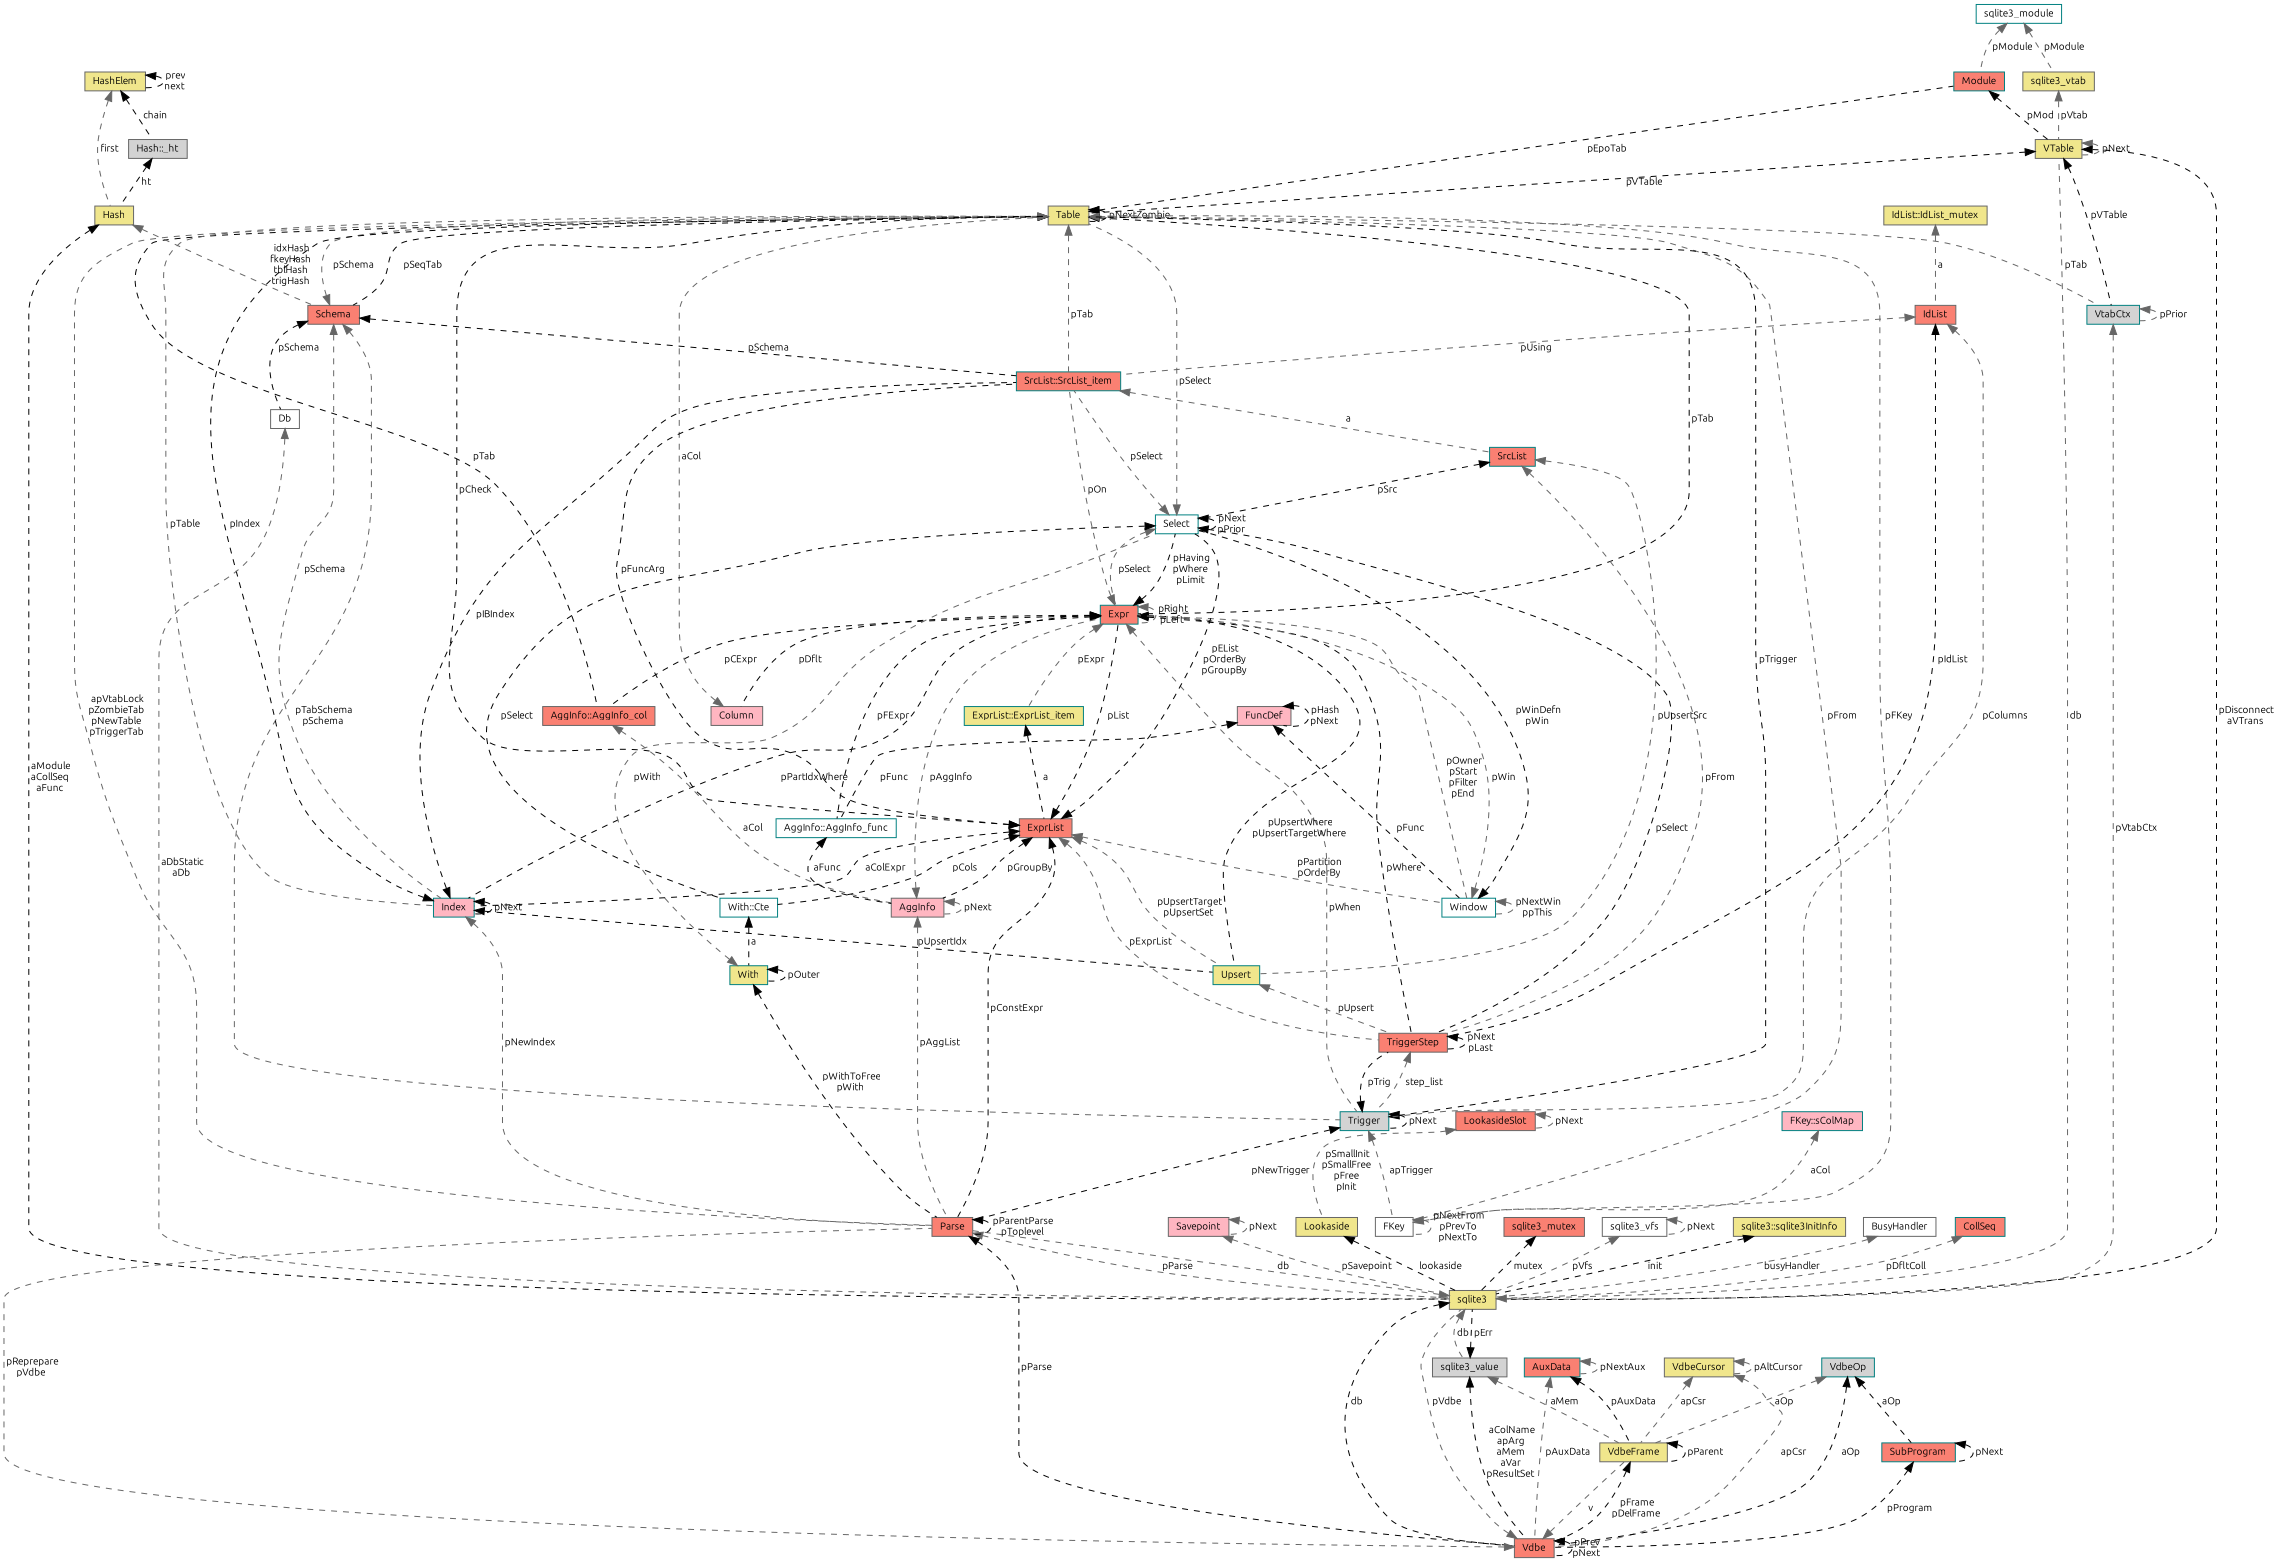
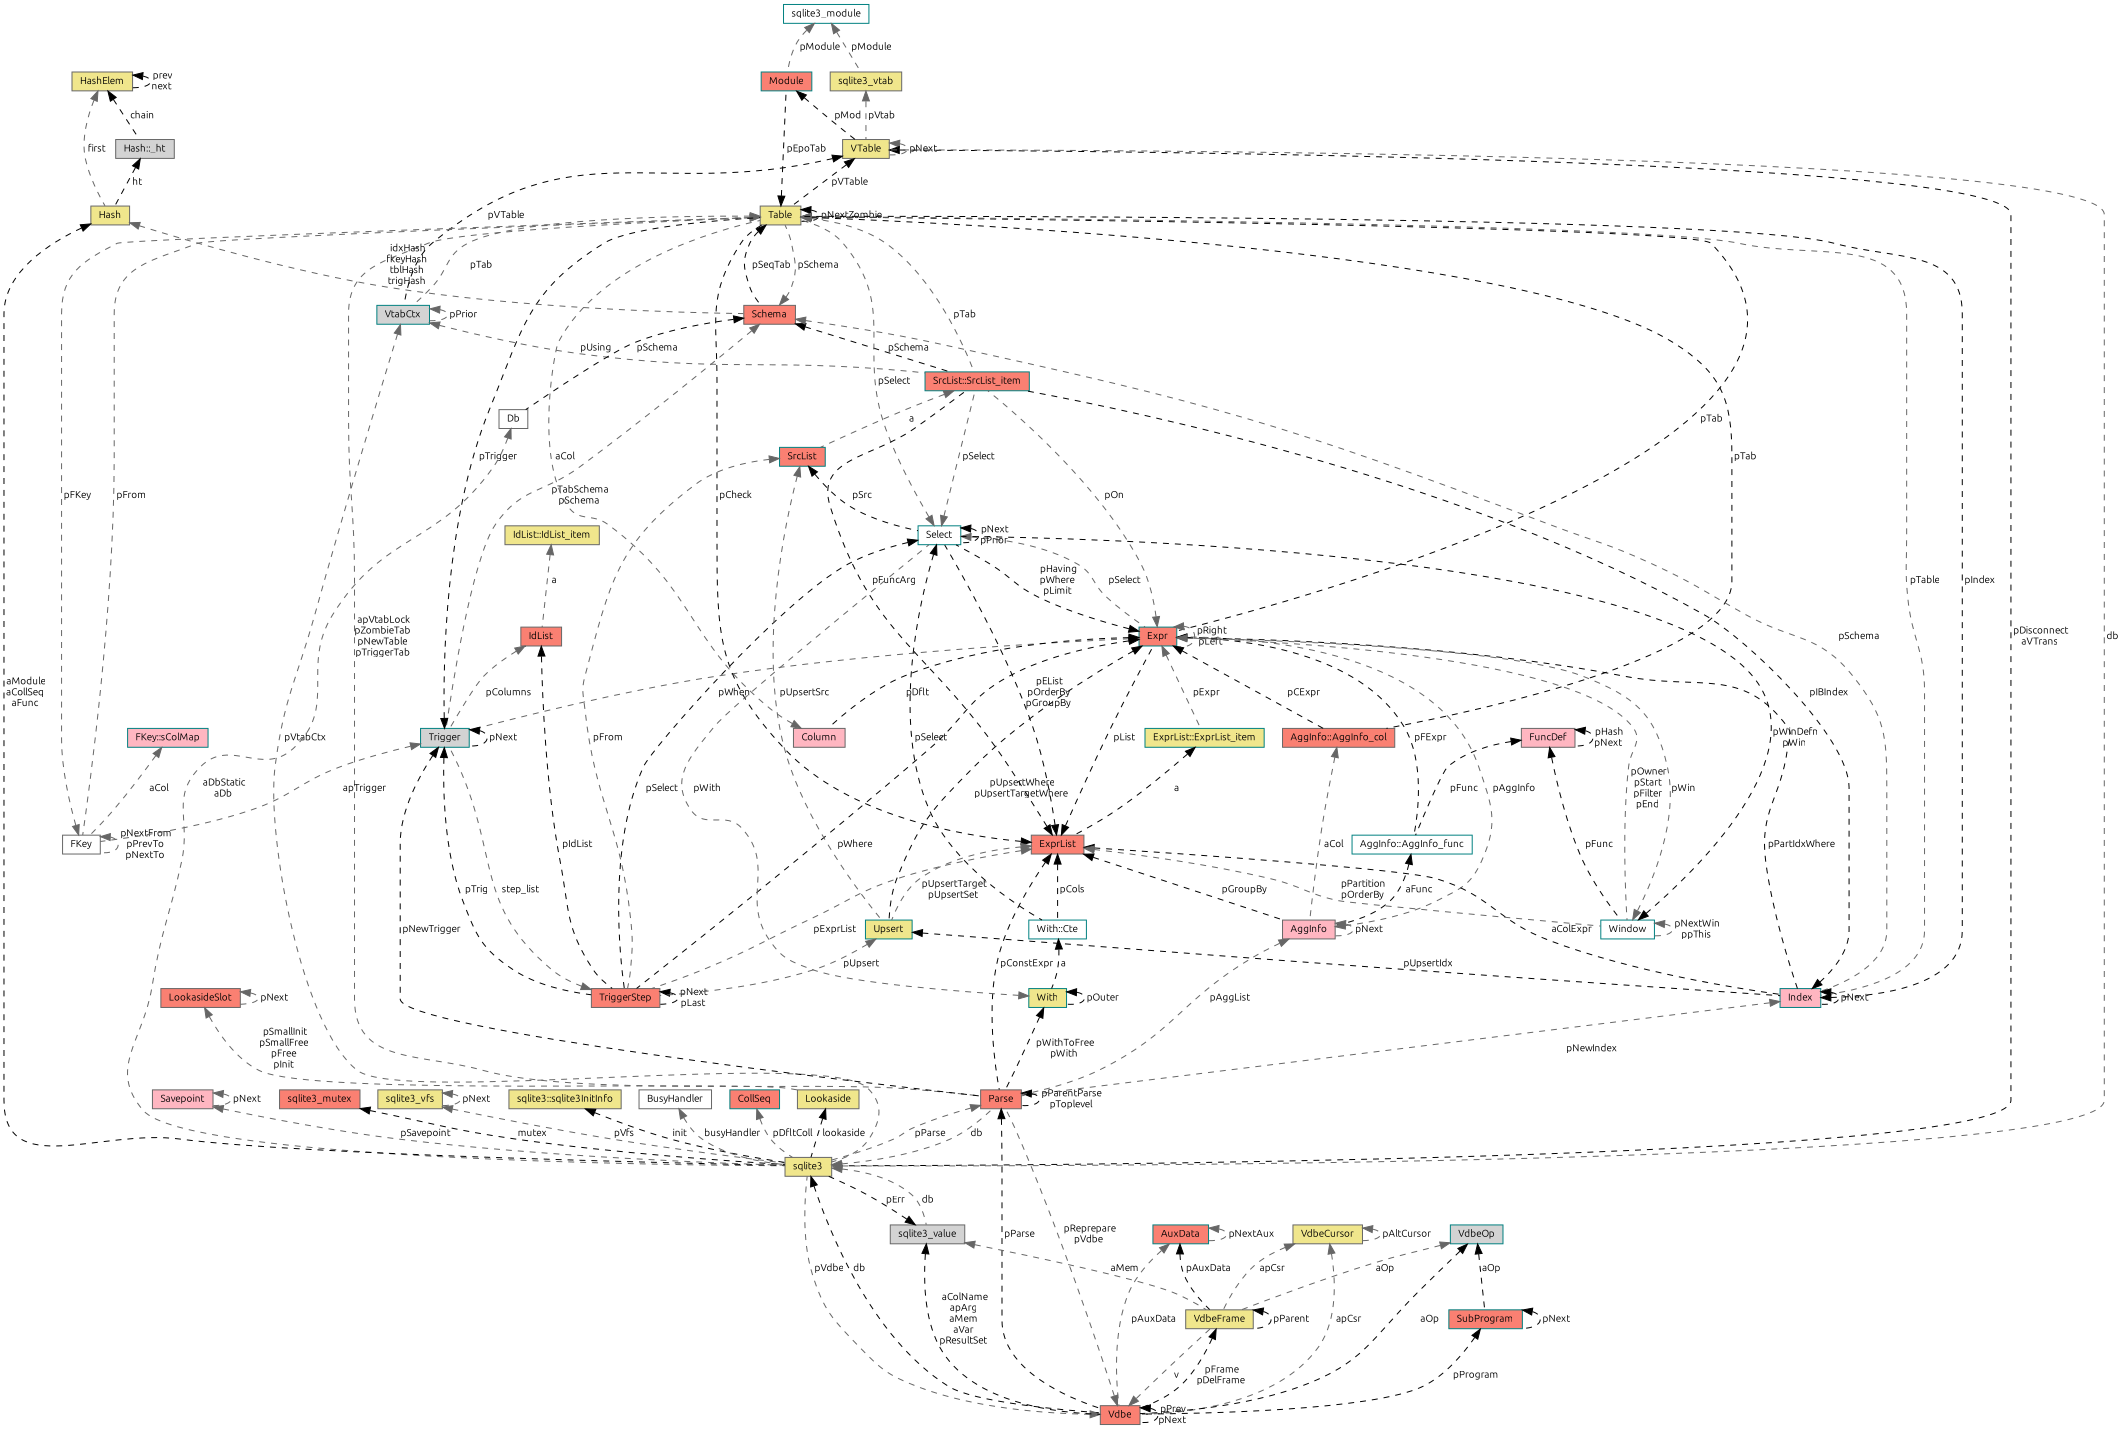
(1935, 215) -> (552, 535)
(1513, 343) -> (681, 363)
(849, 942) -> (1351, 966)
(1635, 1227) -> (410, 1099)
